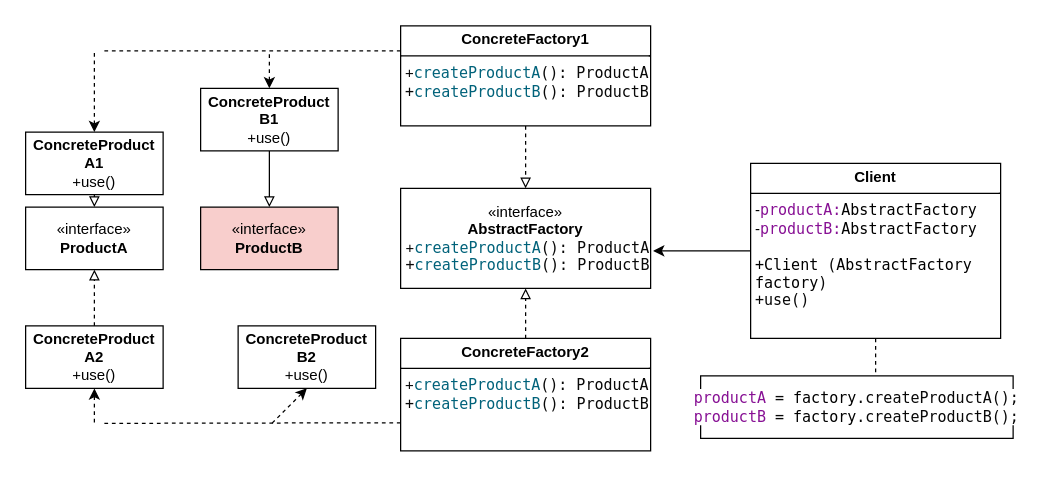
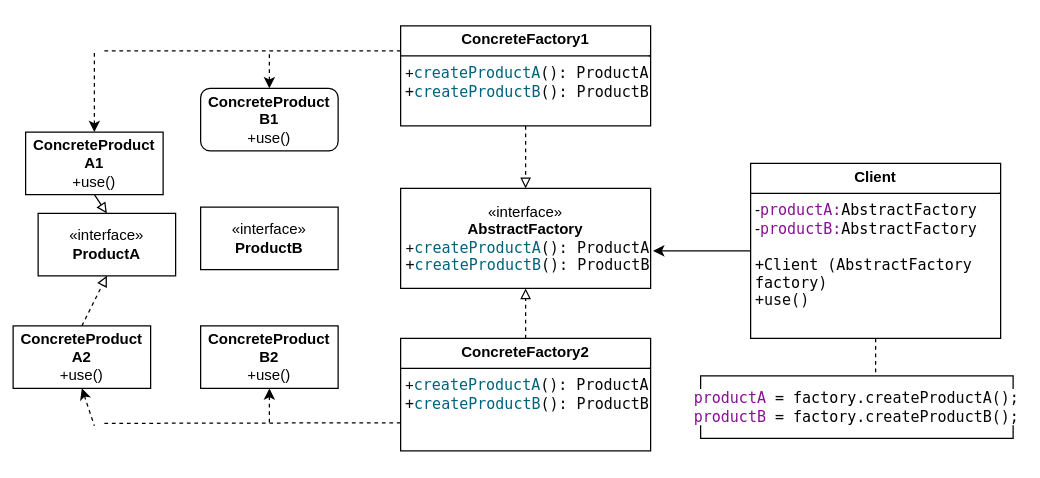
(269, 119) -> (269, 119)
(269, 174) -> none
(94, 238) -> (107, 244)
(269, 238) -> (269, 238)
(94, 357) -> (82, 357)
(307, 357) -> (269, 357)
